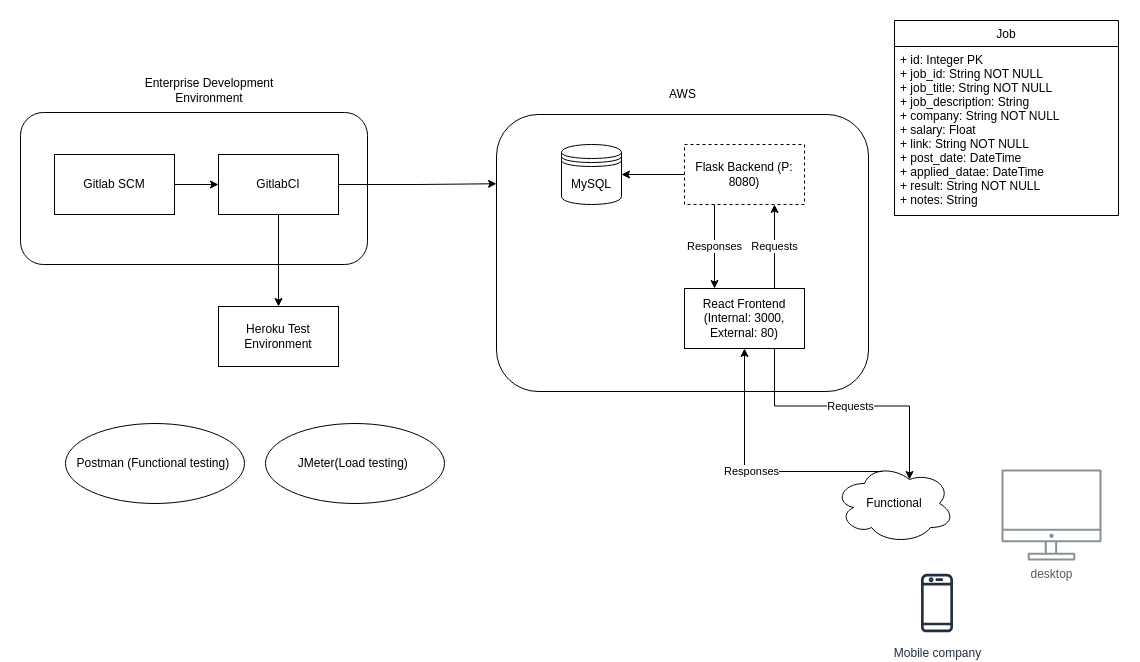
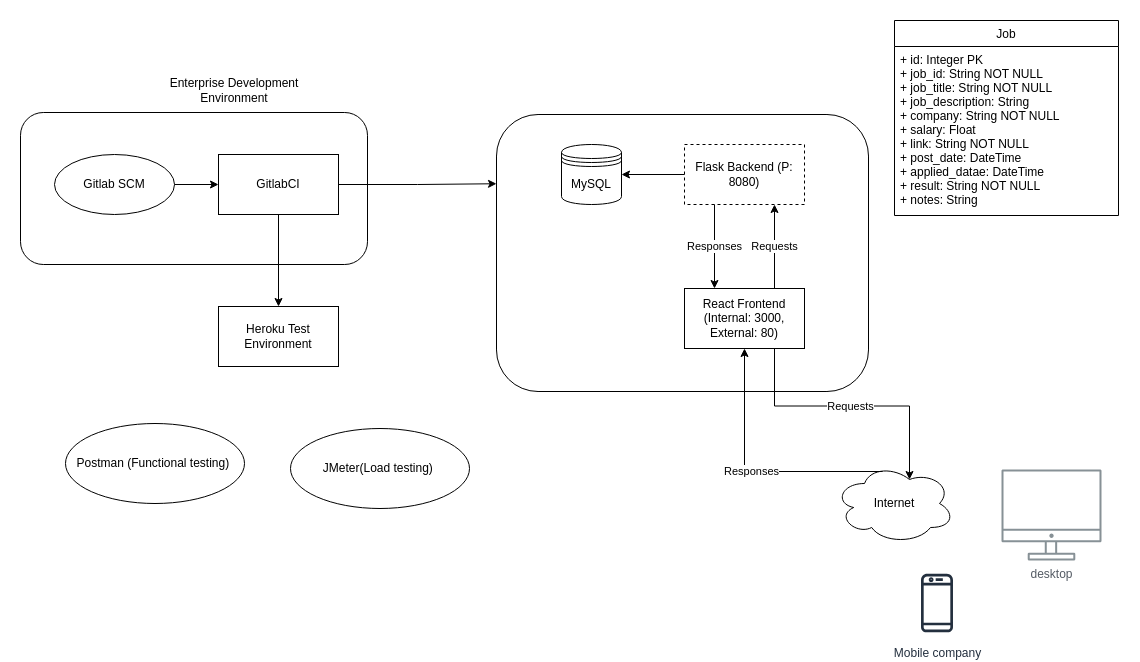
(210, 90) -> (235, 90)
(683, 94) -> none
(115, 185) -> (115, 185)
(355, 464) -> (380, 469)
(895, 504) -> (895, 504)
